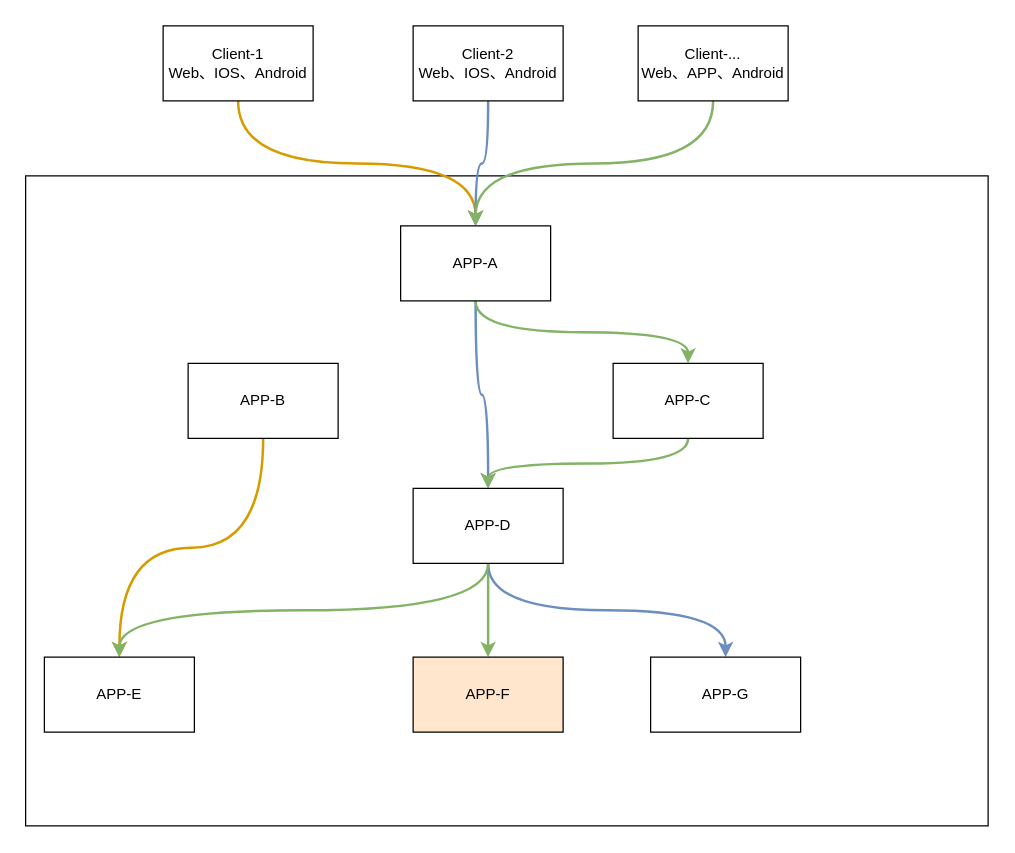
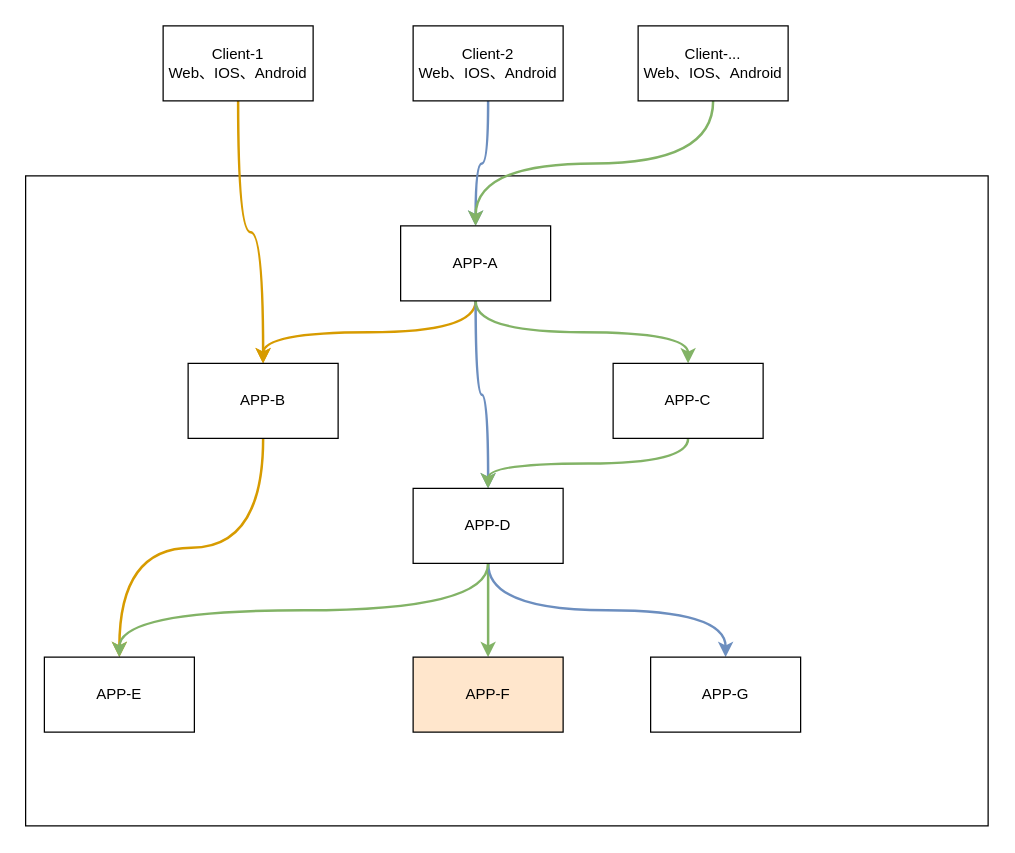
(713, 63) -> (713, 63)
(349, 163) -> (248, 231)
none -> (369, 332)
